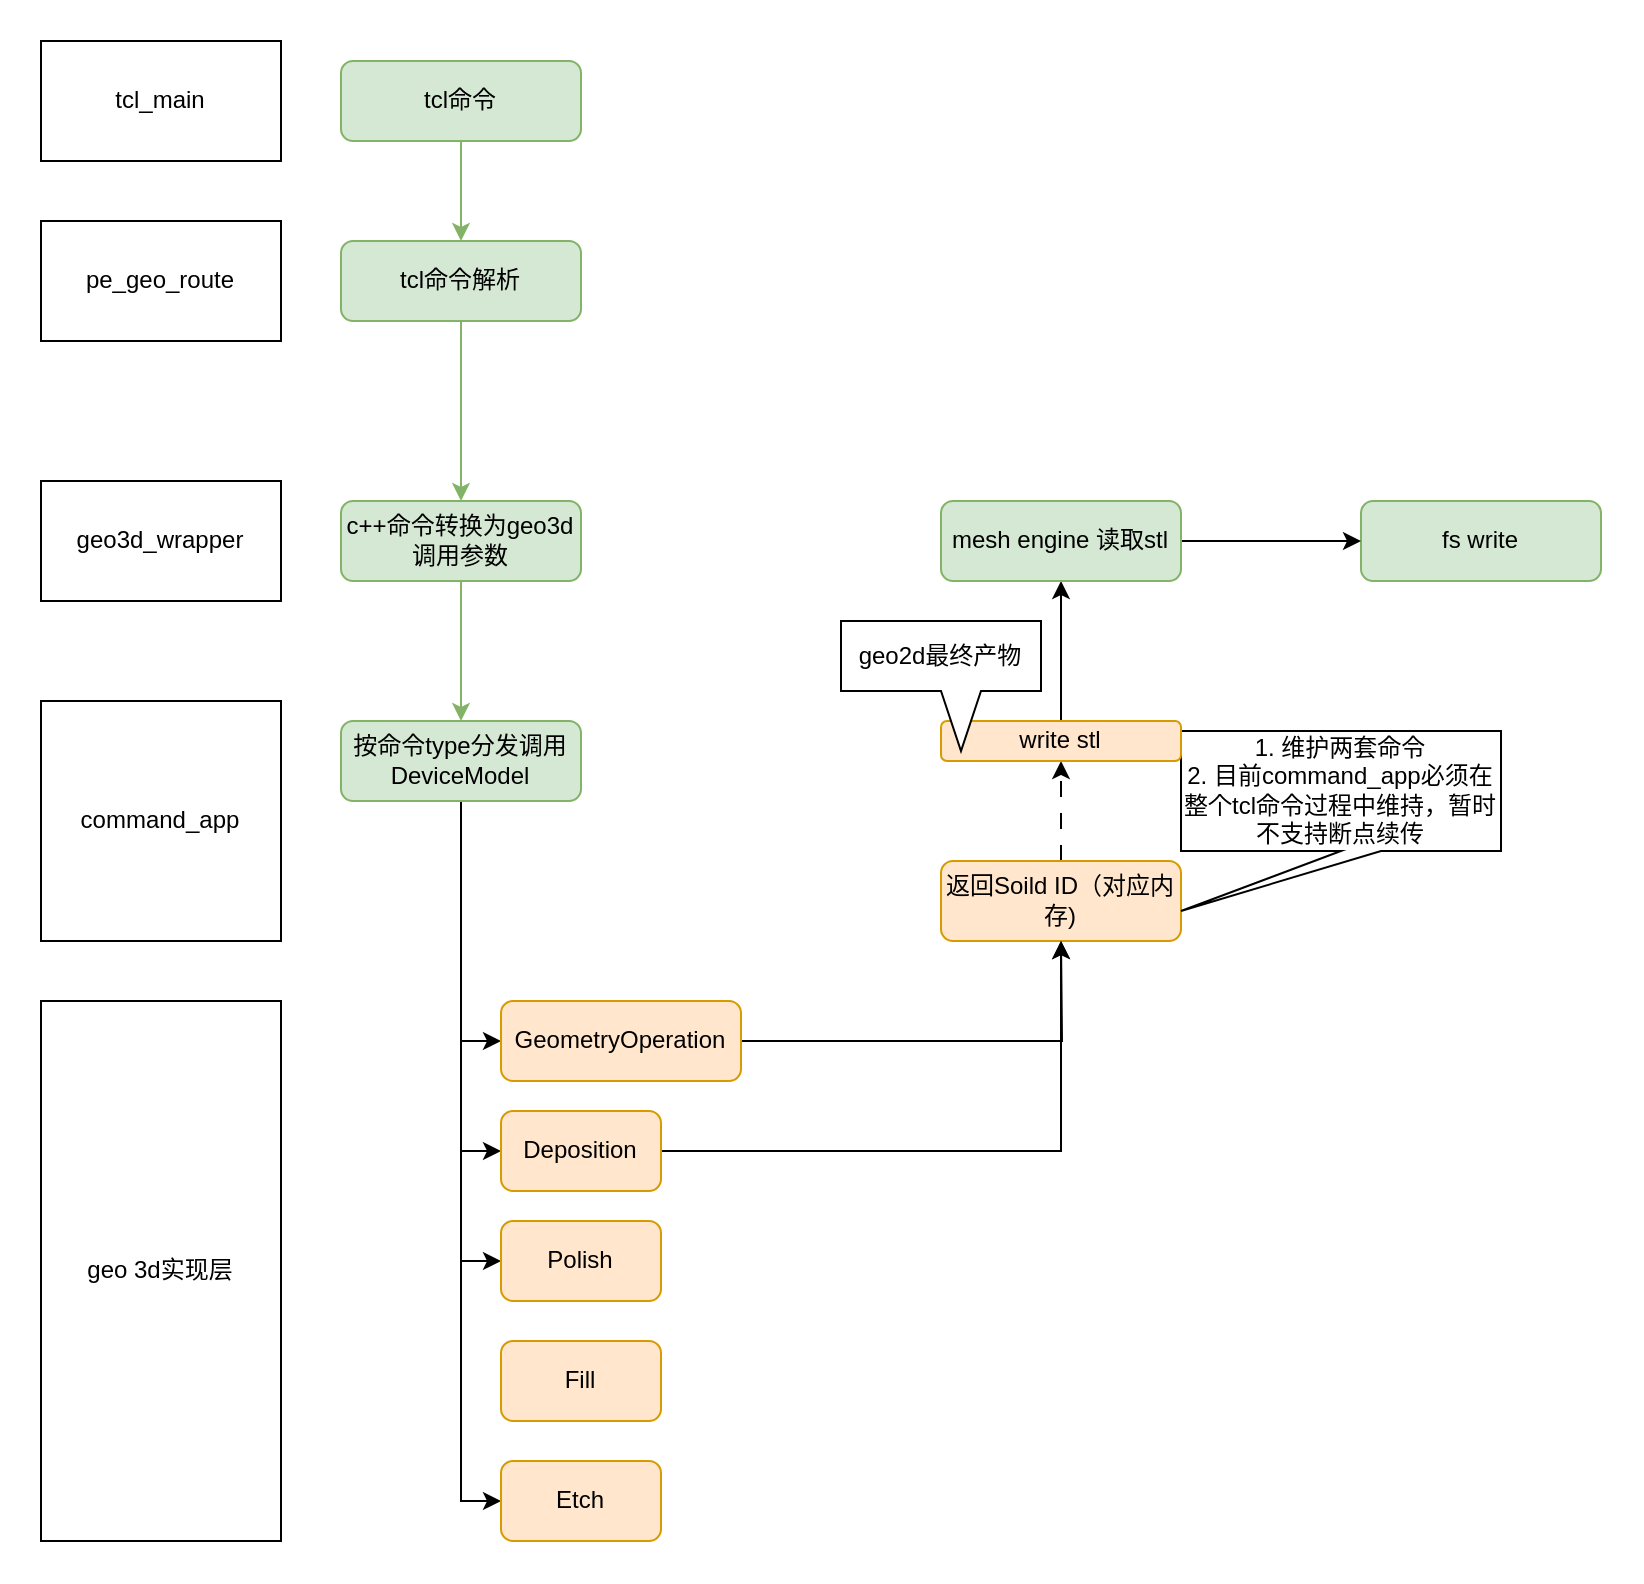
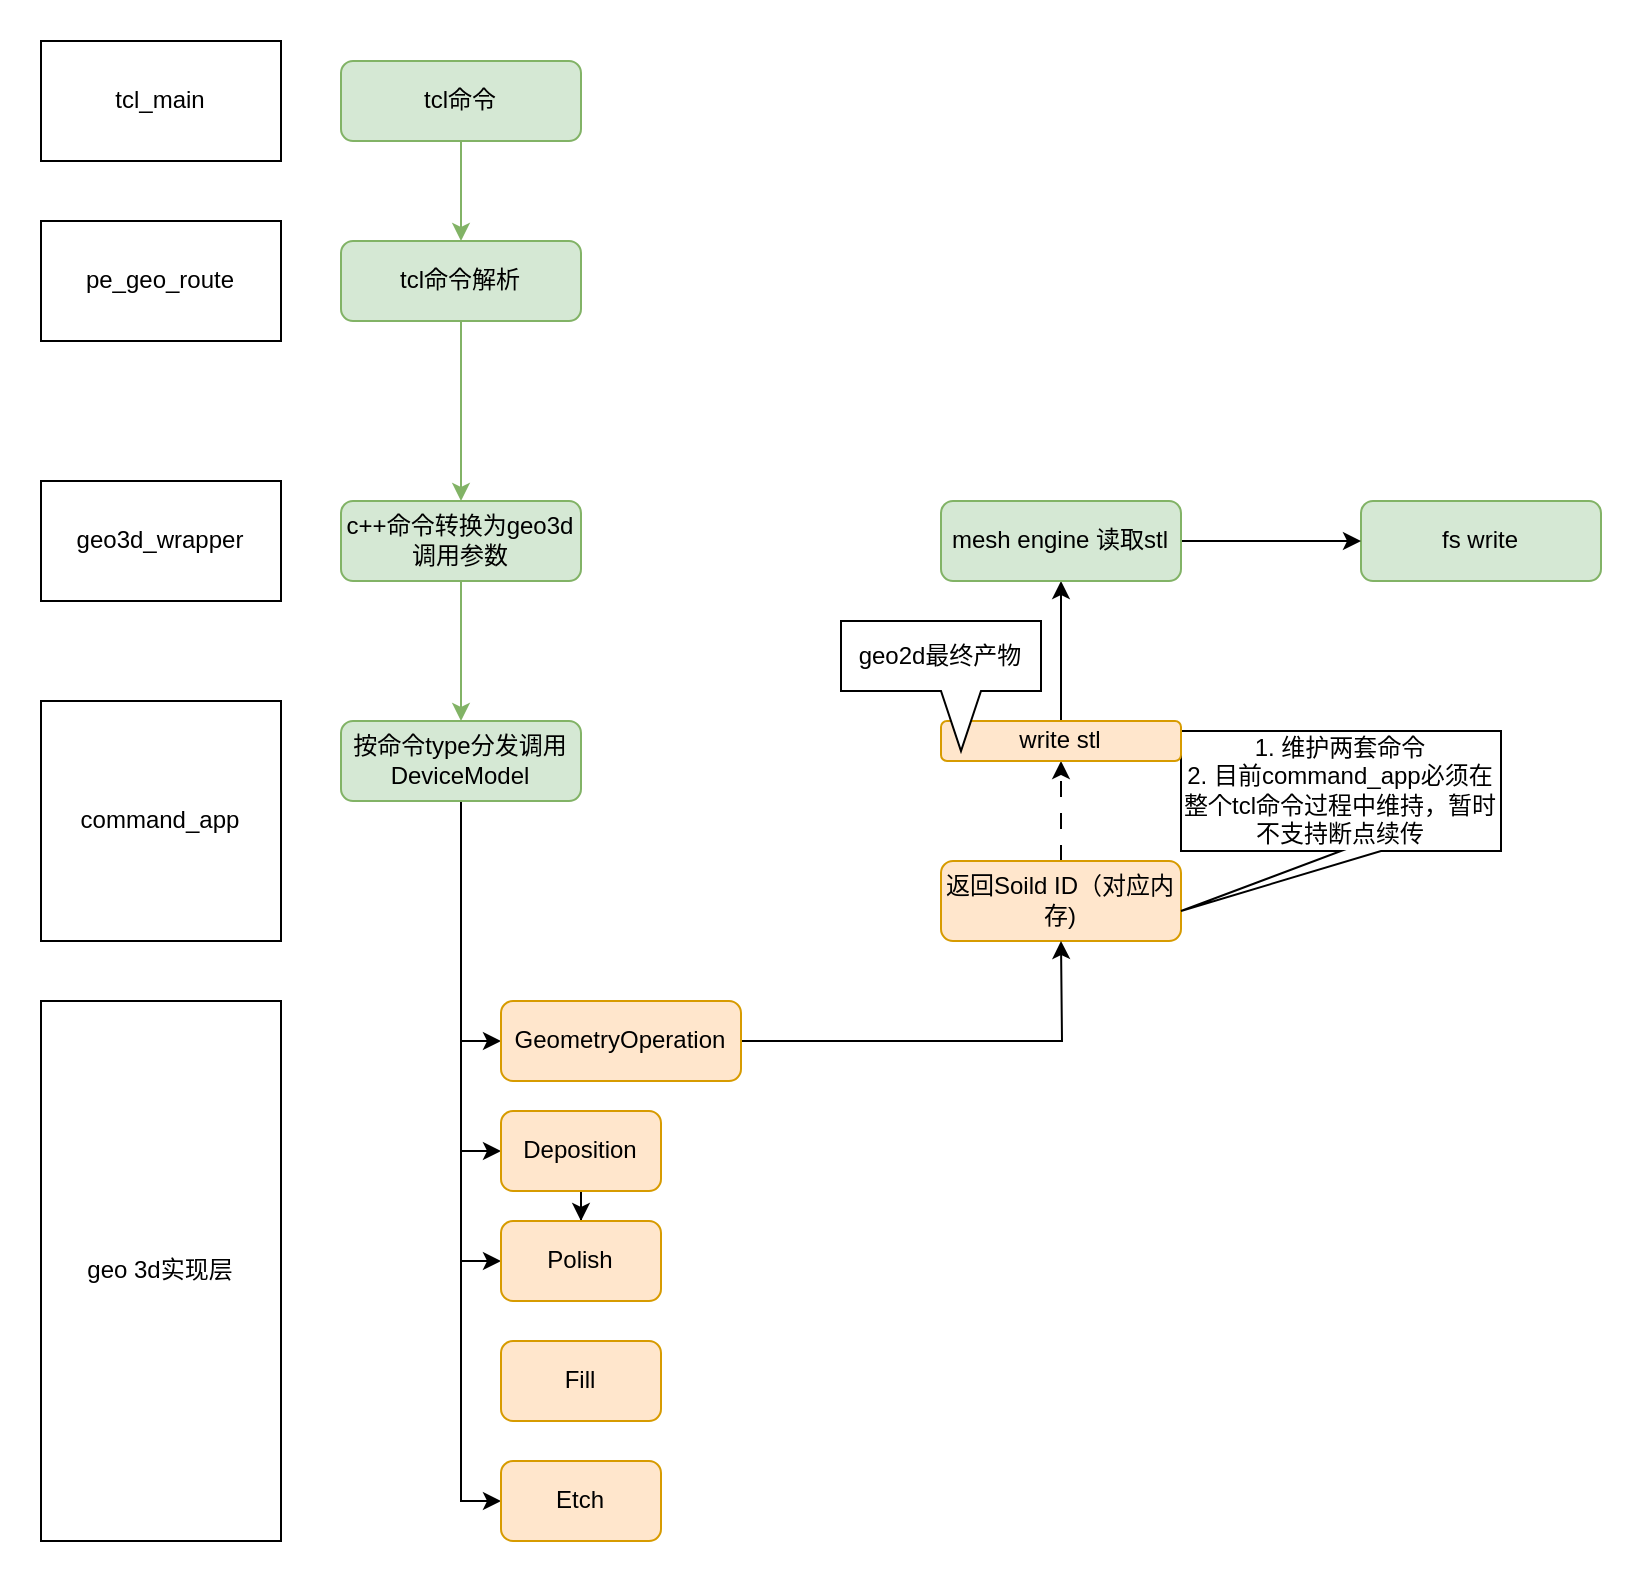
(914, 1151) -> (581, 1206)
